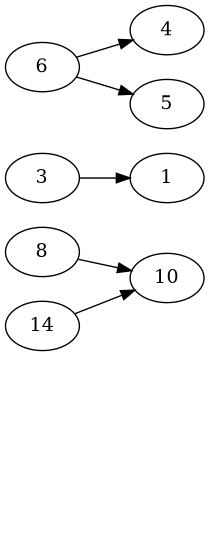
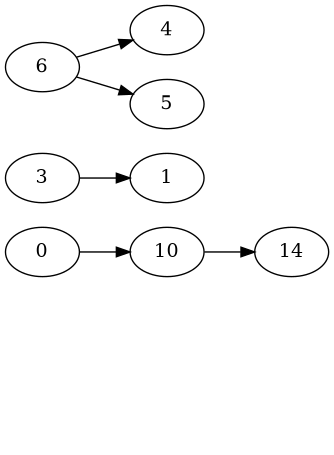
(42, 252) -> (42, 252)
(99, 304) -> (223, 252)
